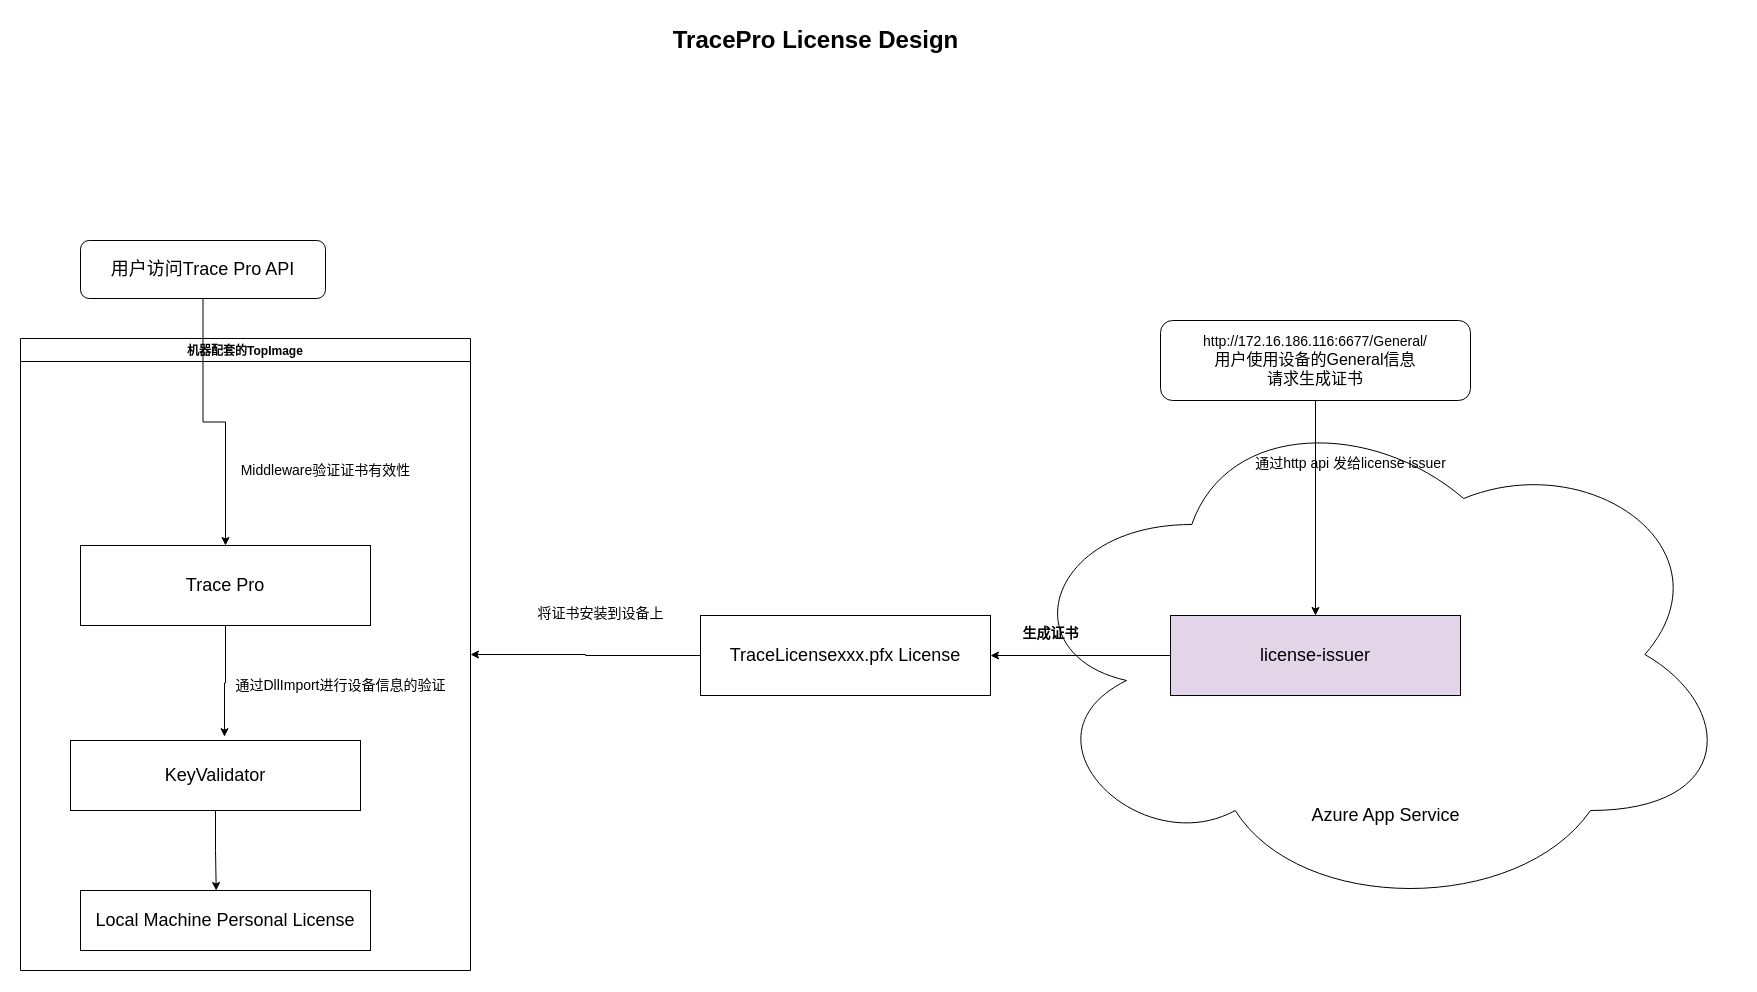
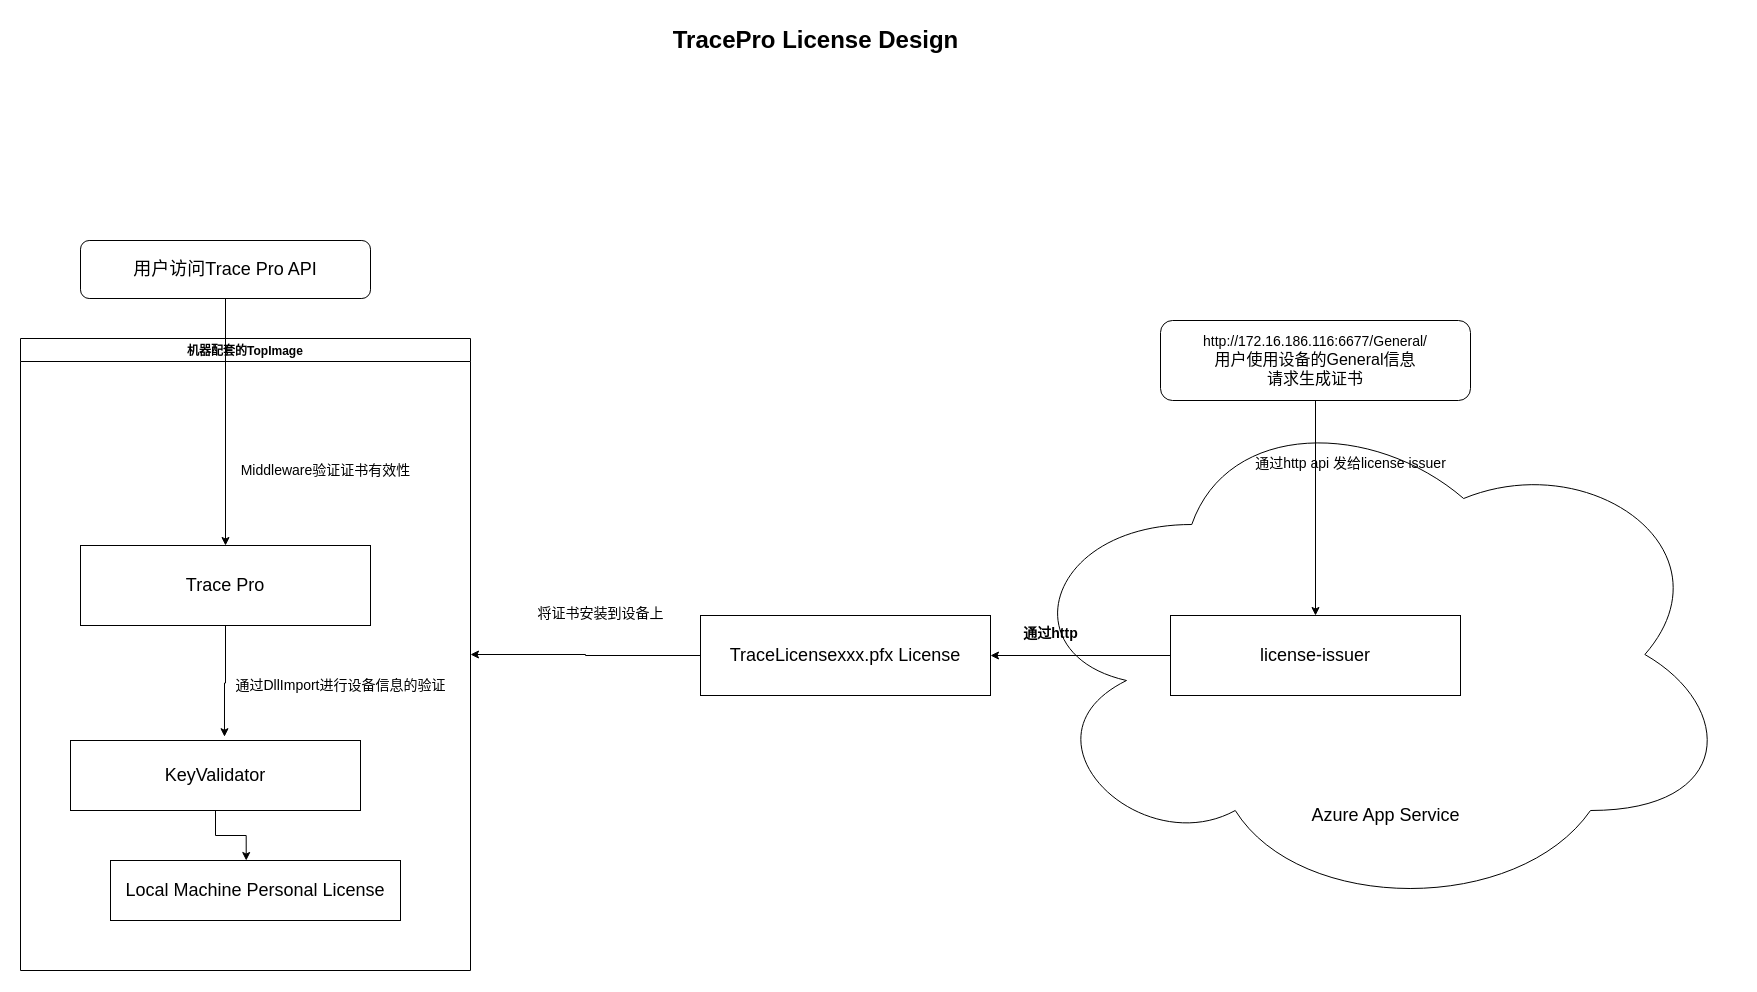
(203, 270) -> (226, 270)
(1051, 634) -> (1051, 634)
(1316, 656) -> (1316, 656)
(226, 921) -> (256, 891)
